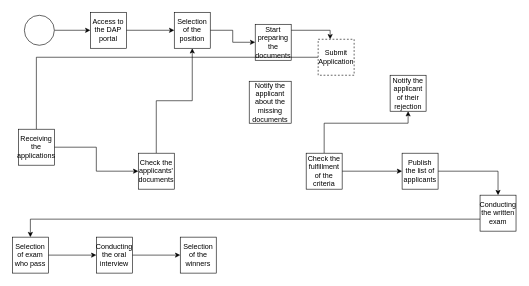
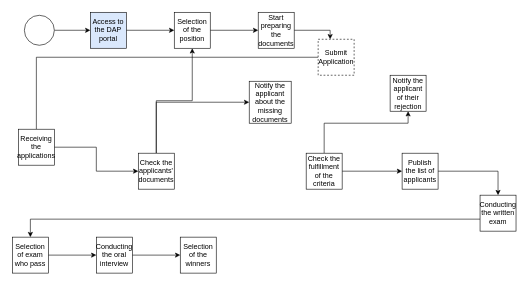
(108, 30) -> (108, 30)
(273, 42) -> (276, 30)
none -> (243, 102)
